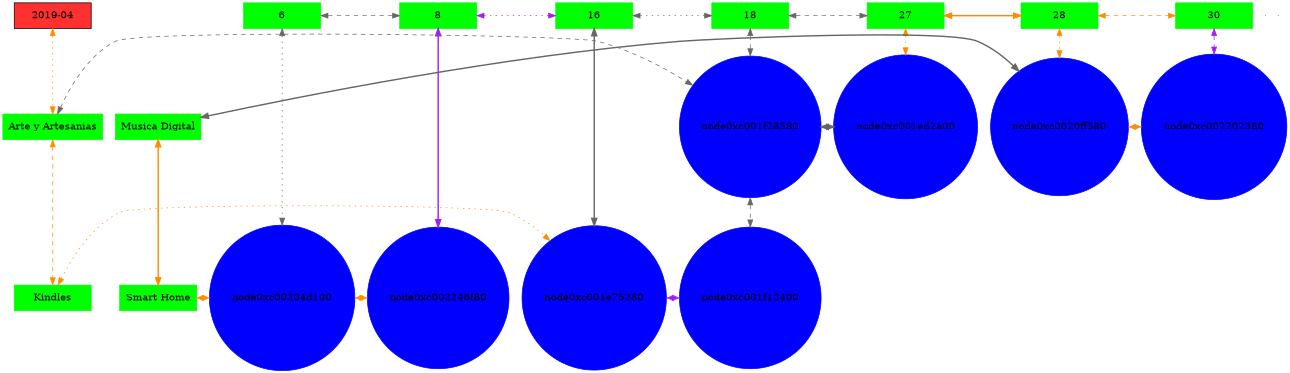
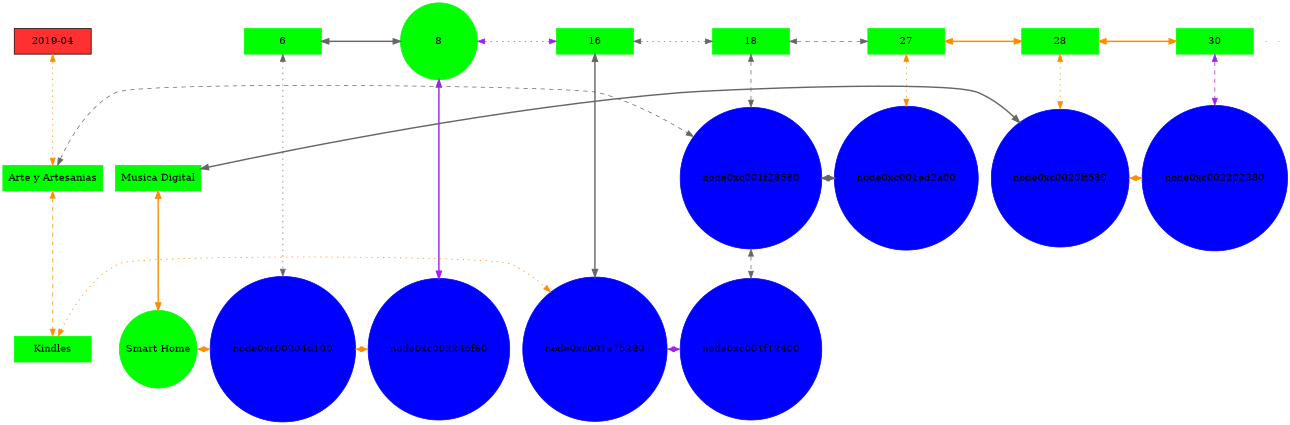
(360, 16) -> (361, 41)
(438, 16) -> (439, 41)
(1137, 16) -> (1138, 41)
(158, 298) -> (158, 349)
